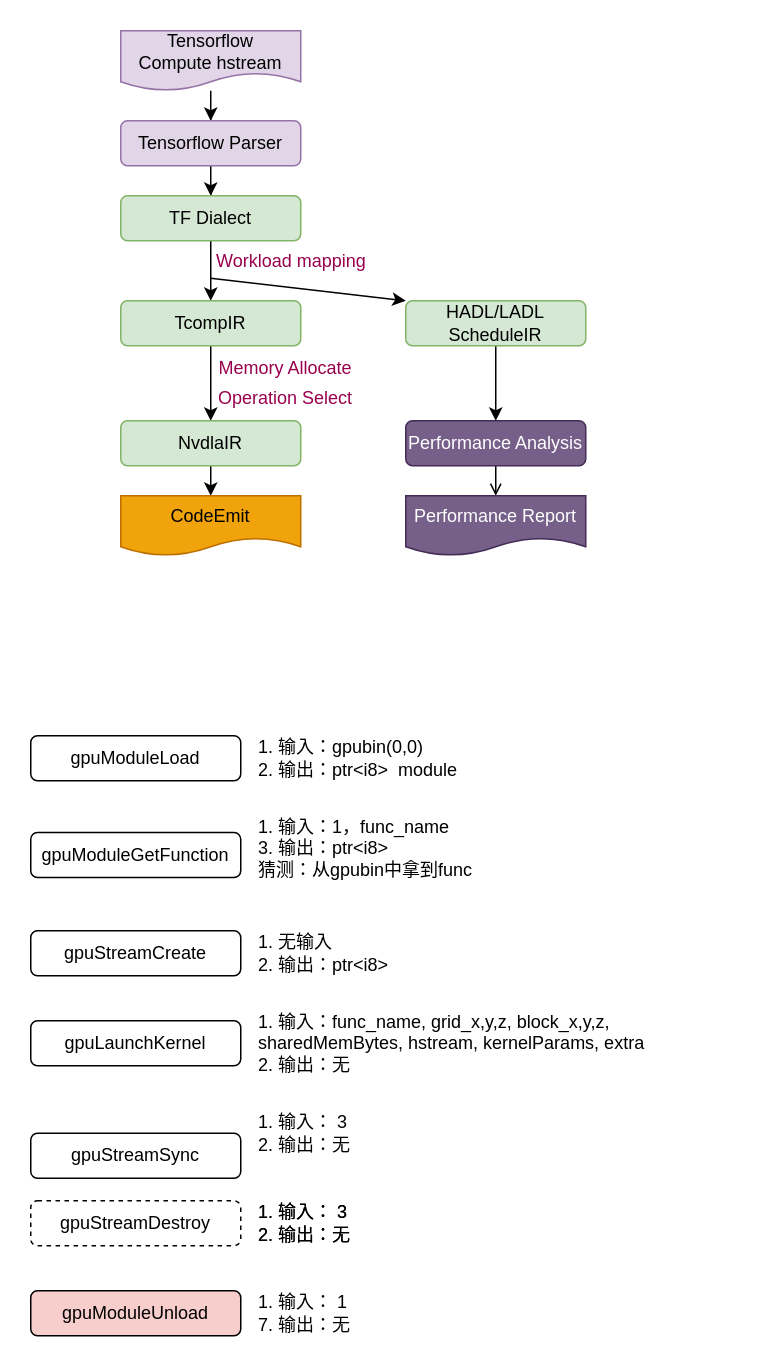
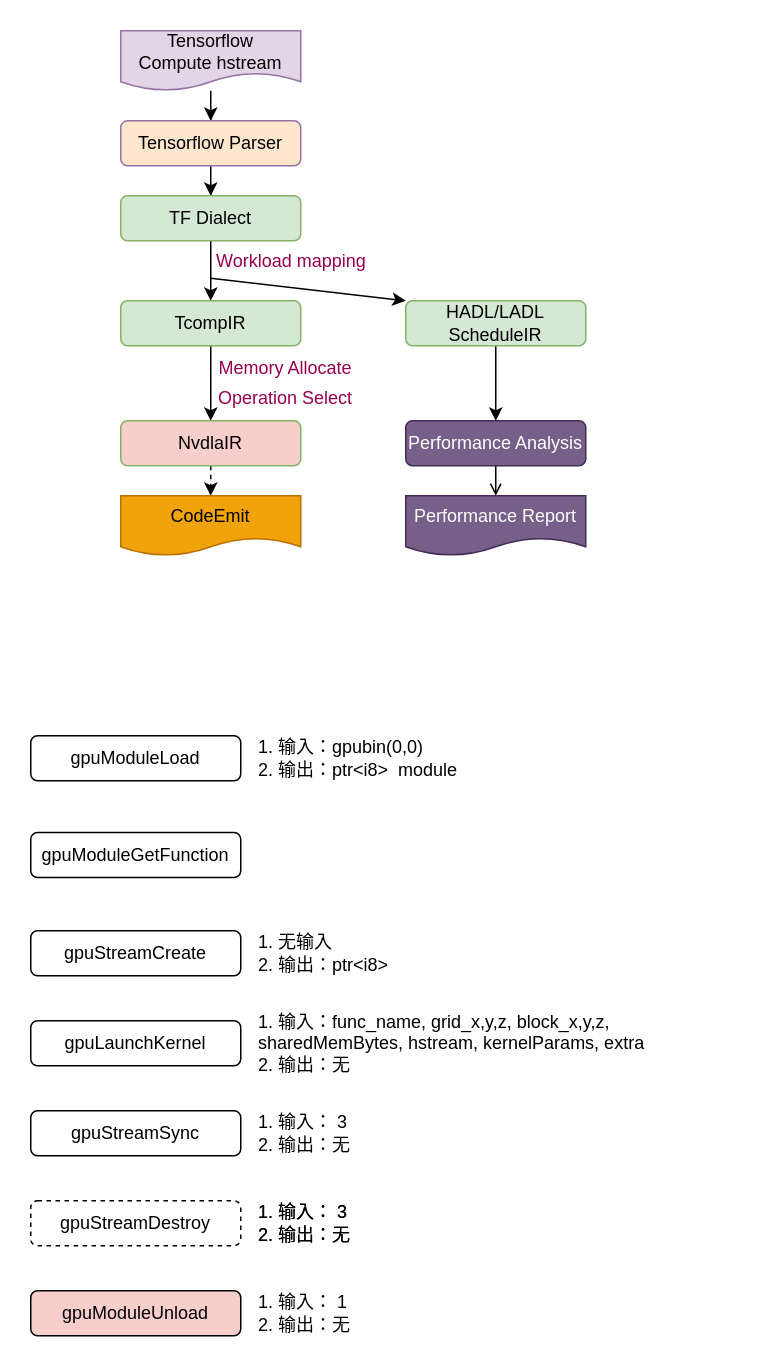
(211, 143) -> (211, 143)
(211, 443) -> (211, 443)
(211, 476) -> (211, 476)
(383, 848) -> none
(136, 1156) -> (136, 1133)
(305, 1313) -> (305, 1313)
